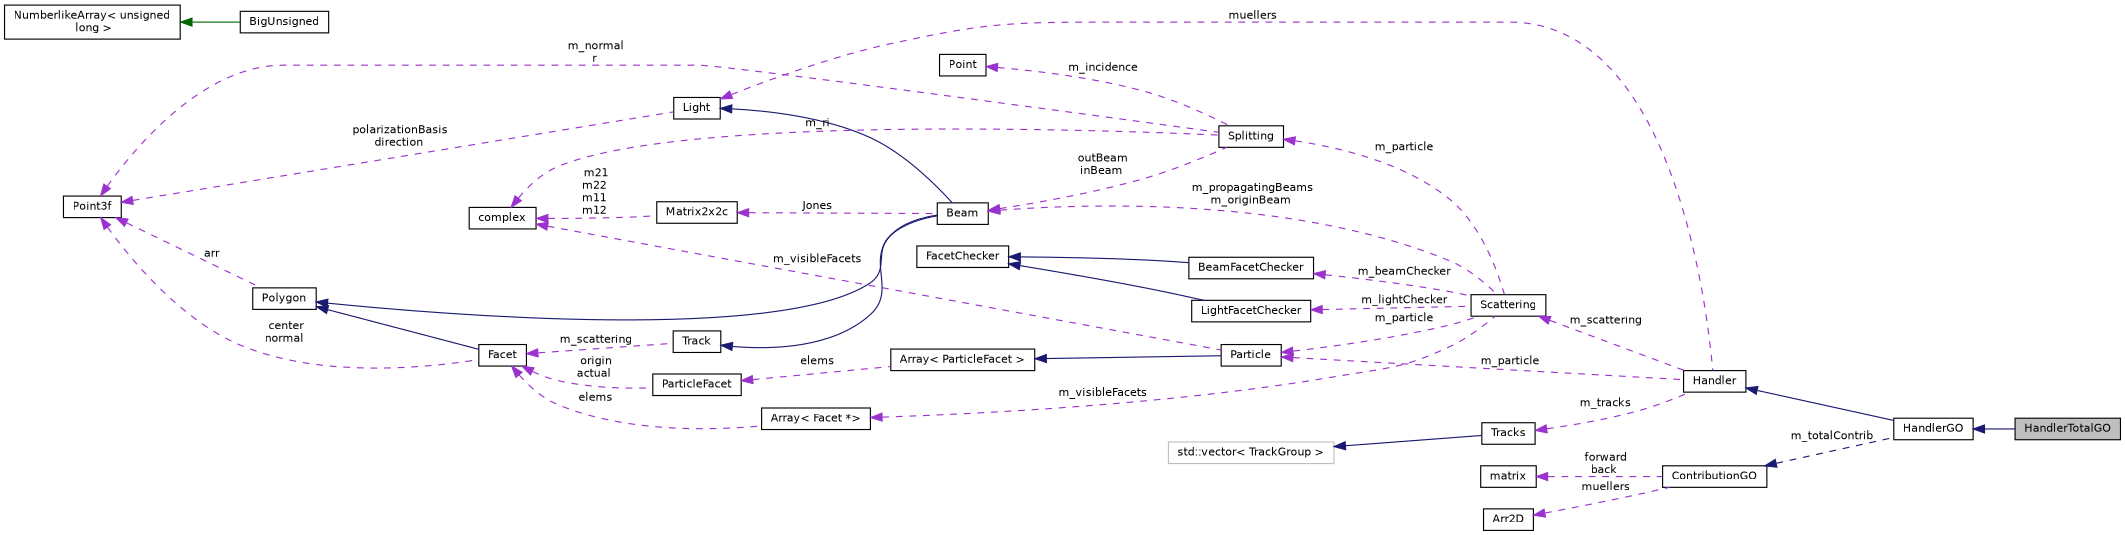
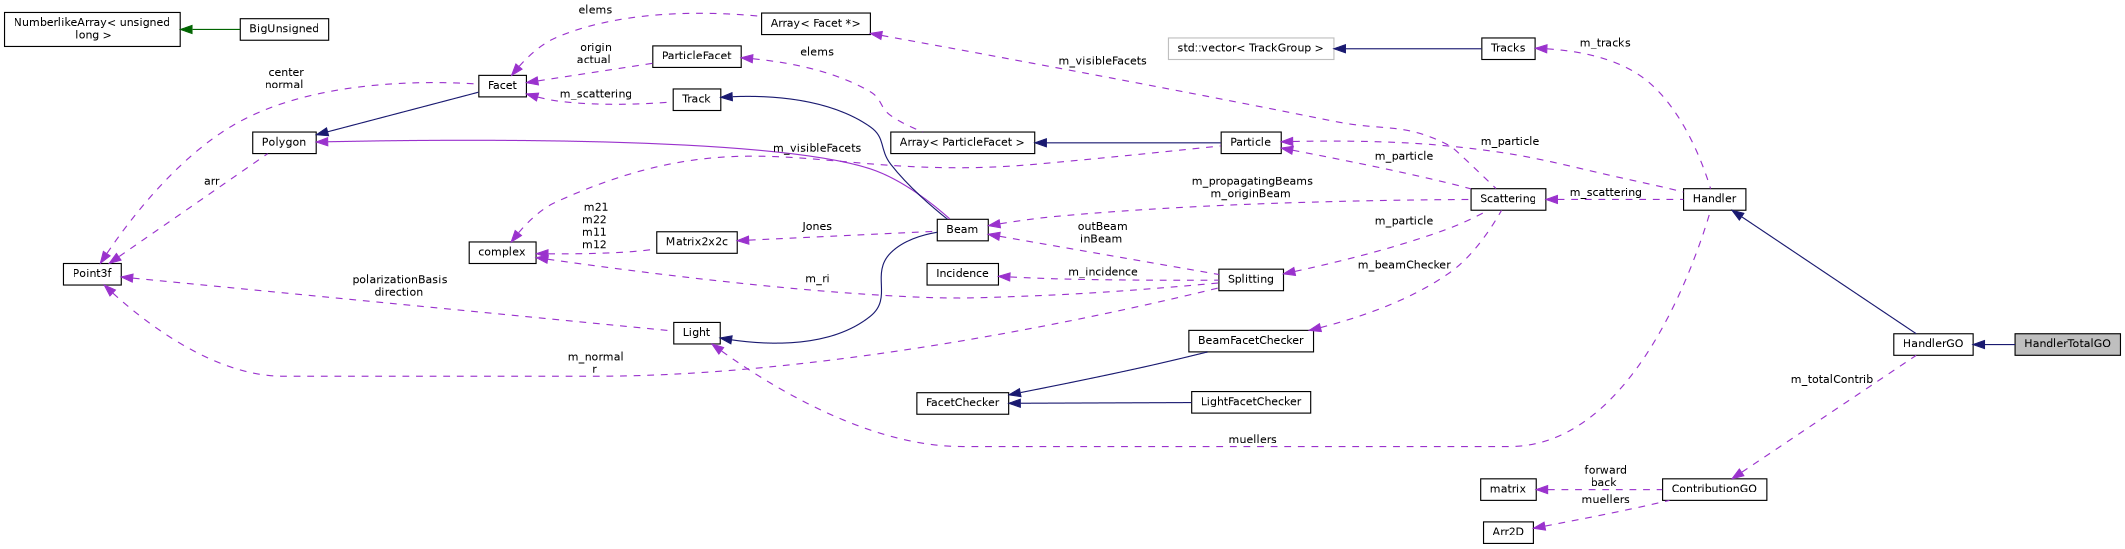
(963, 65) -> (963, 274)
(1397, 308) -> none
(654, 319) -> (647, 144)
(1835, 450) -> (1829, 414)
